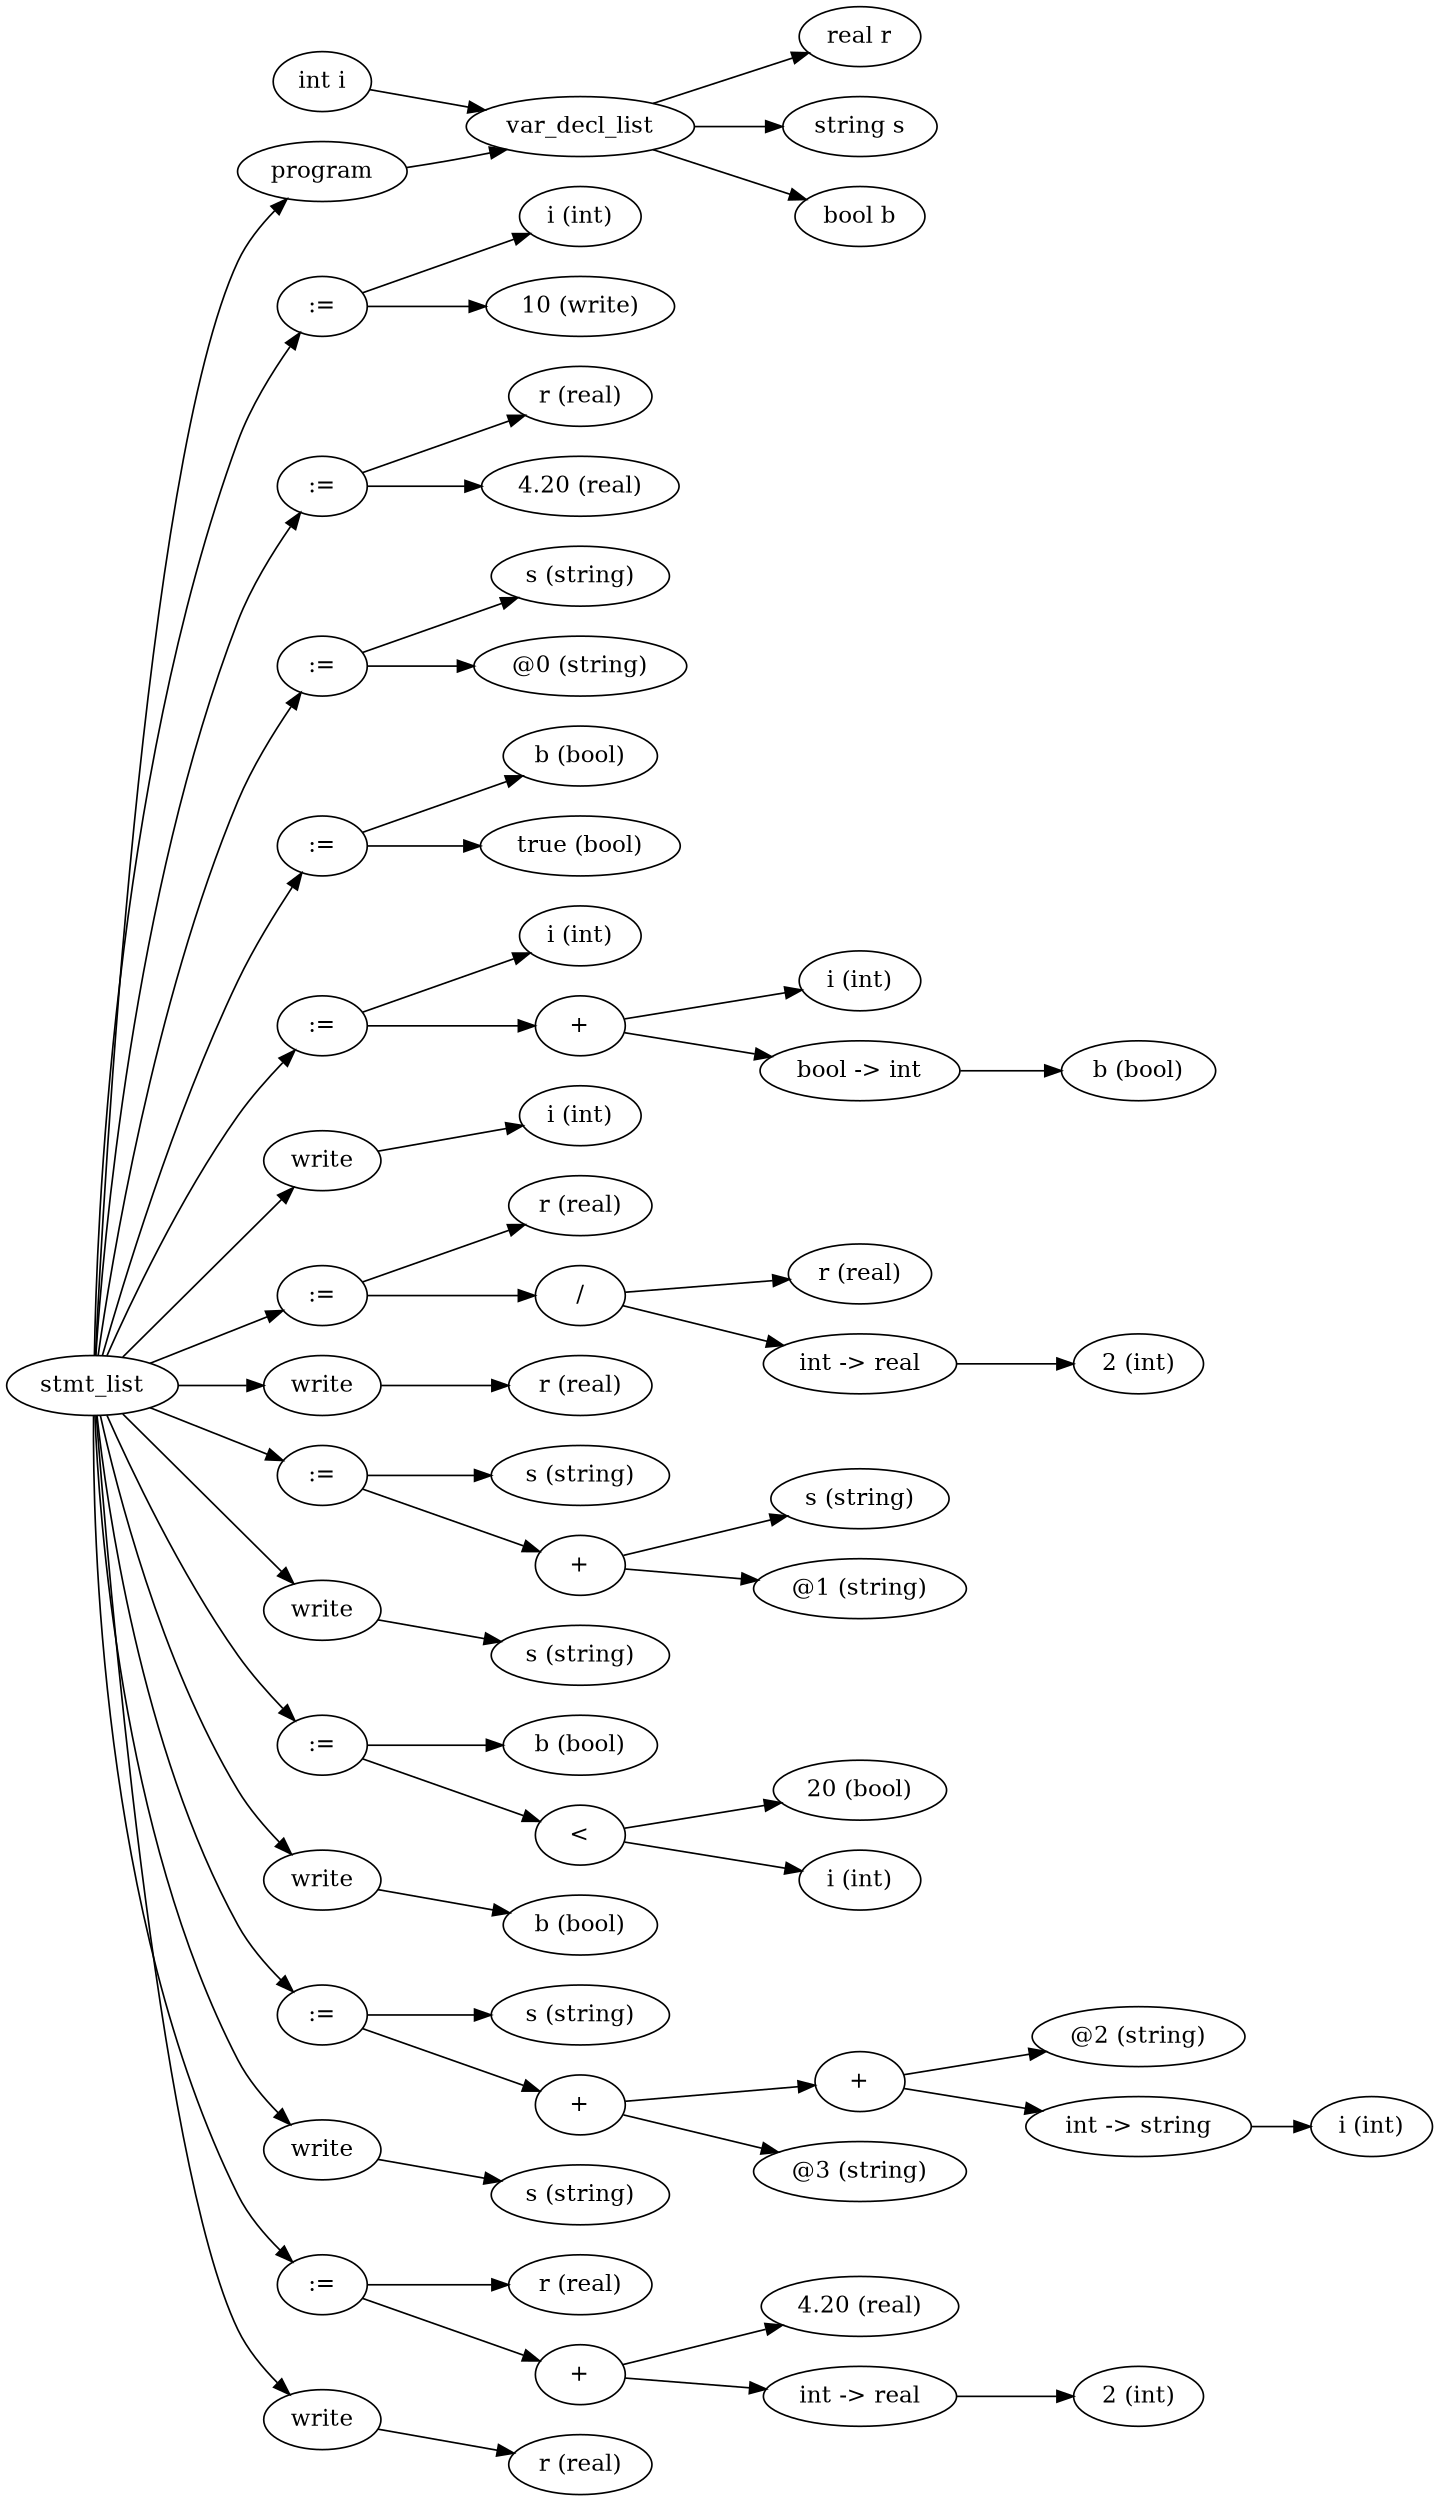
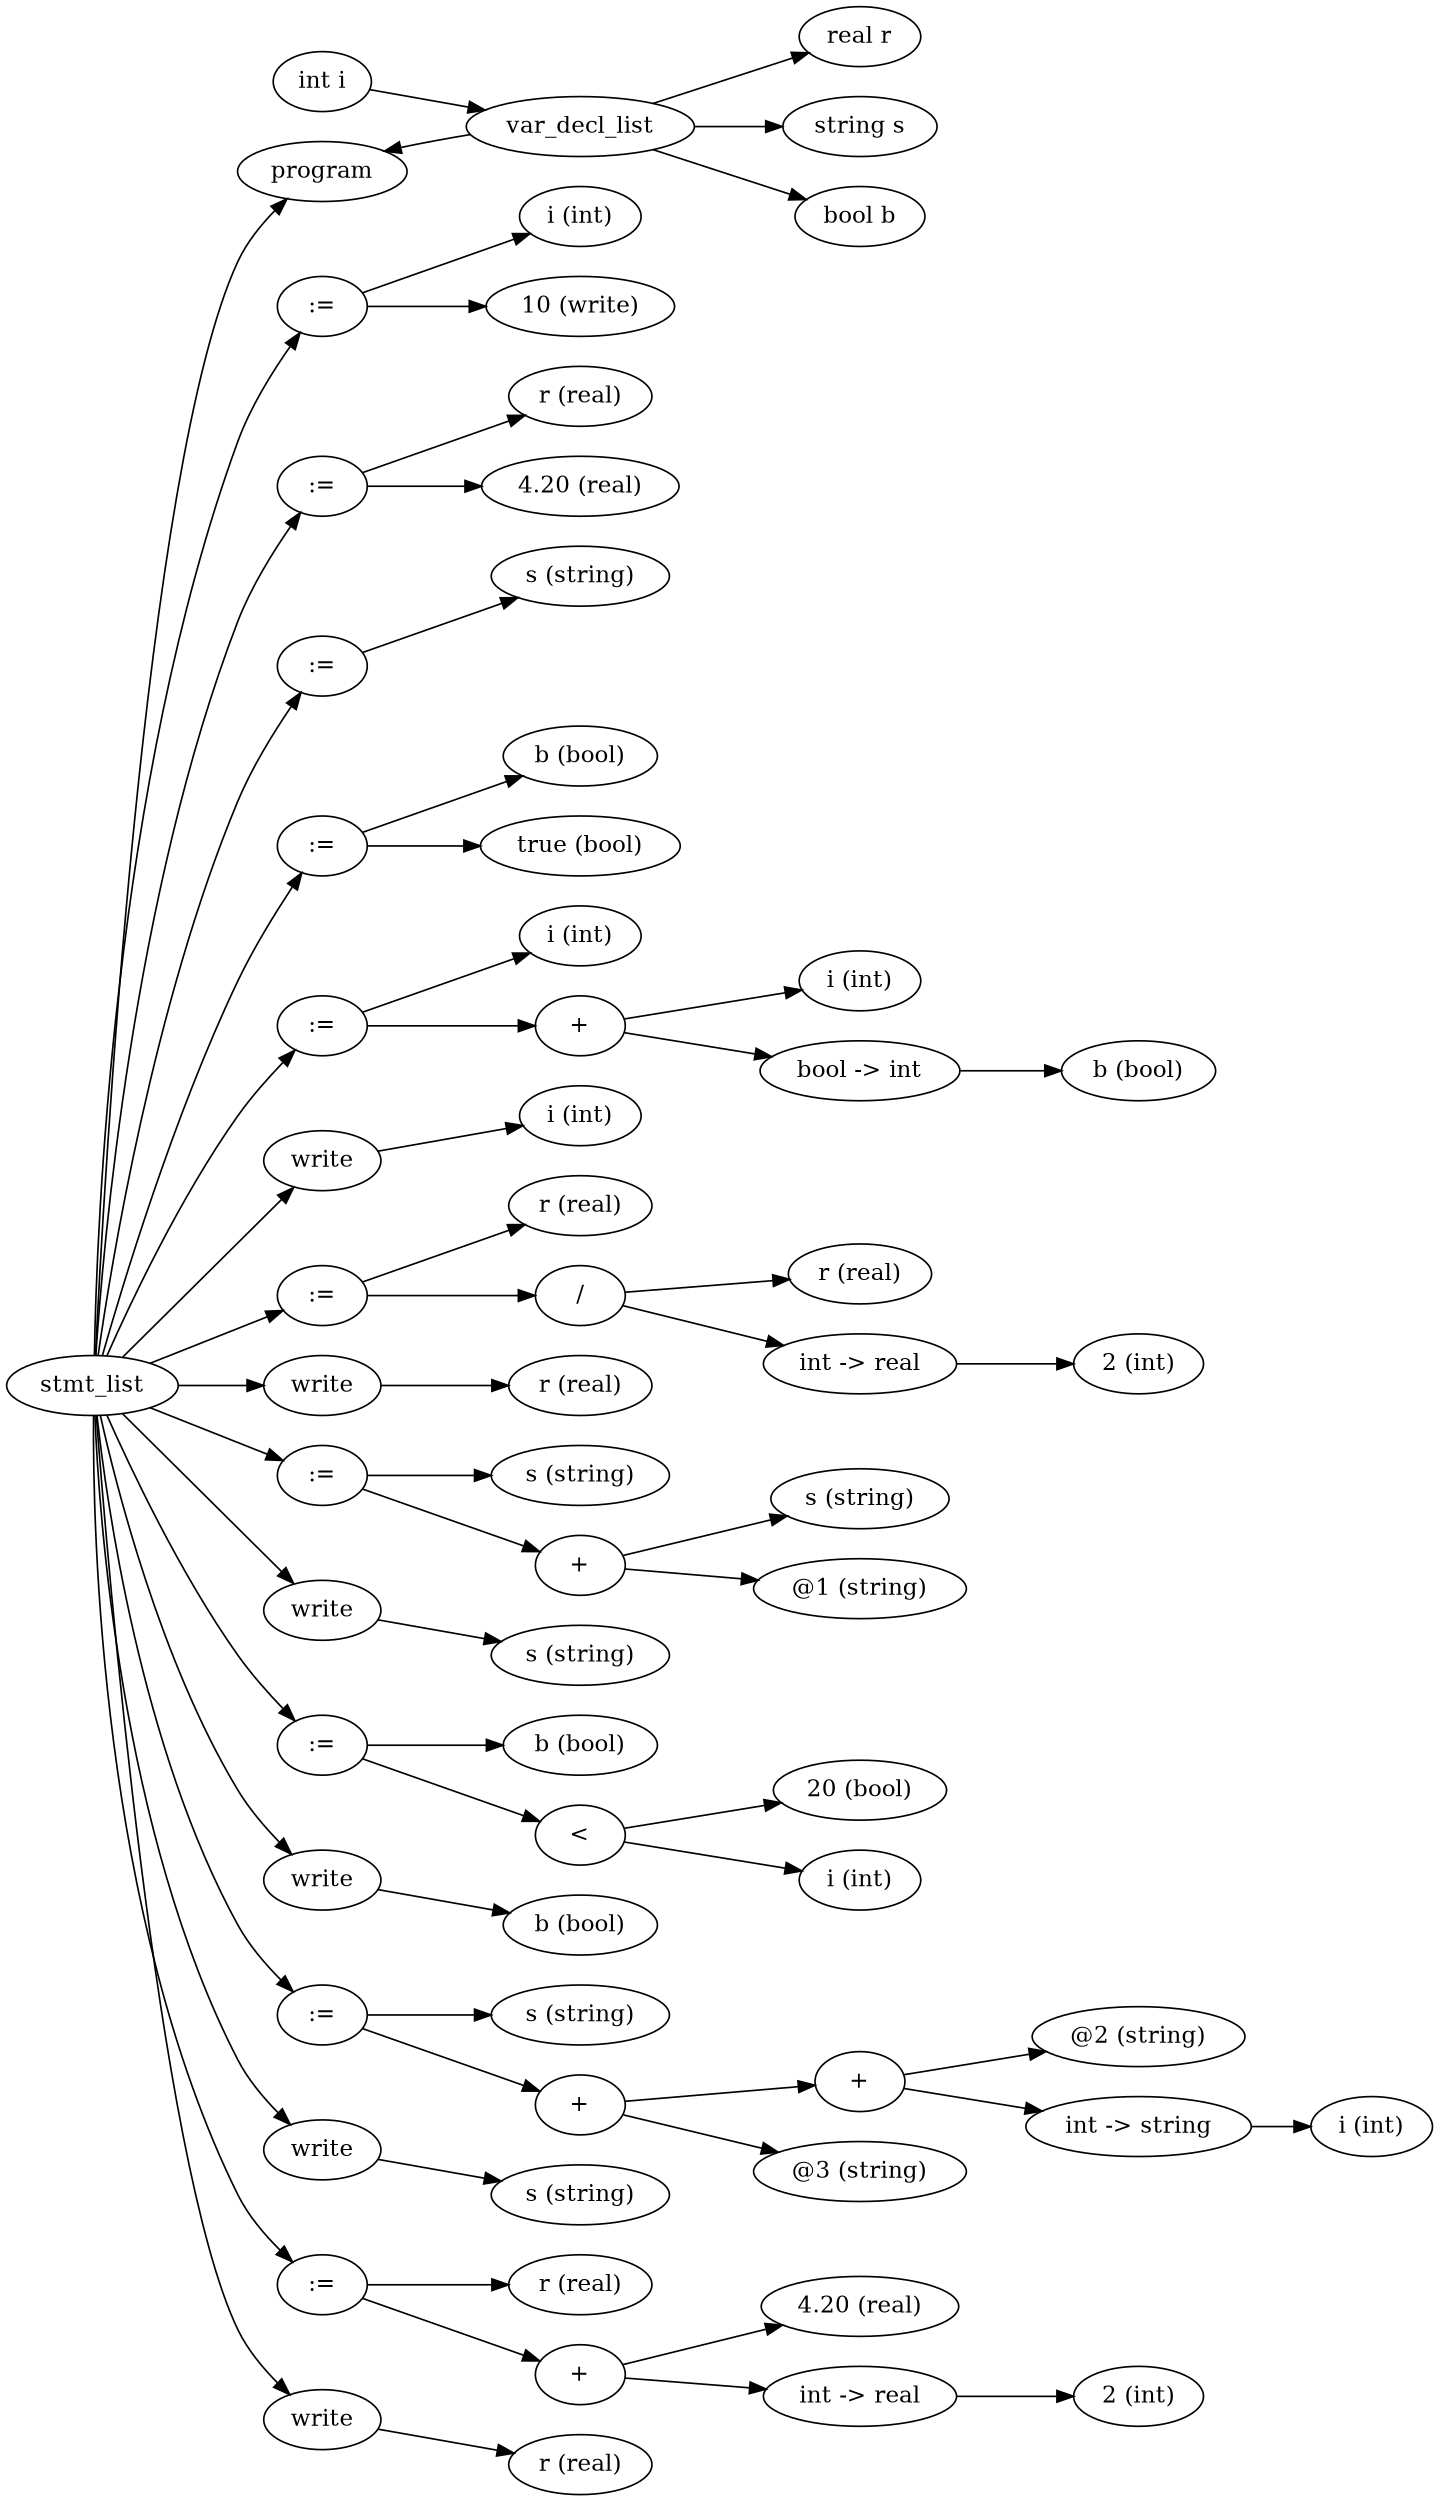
(449, 161) -> (436, 141)
(580, 666) -> none
